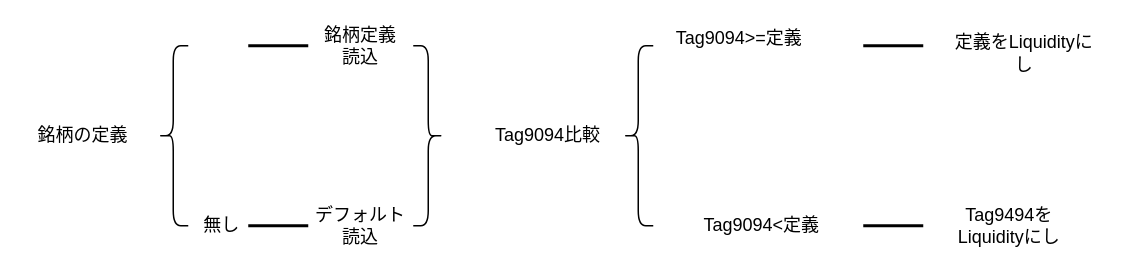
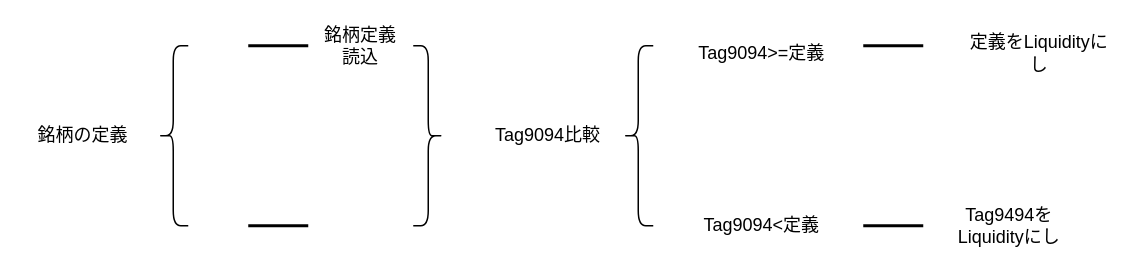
(740, 38) -> (762, 53)
(1025, 53) -> (1040, 53)
(222, 226) -> none
(361, 226) -> none
